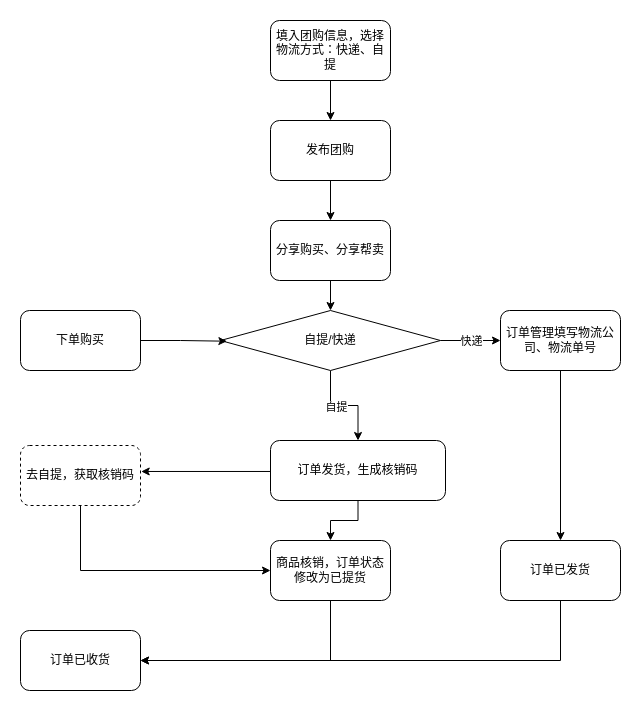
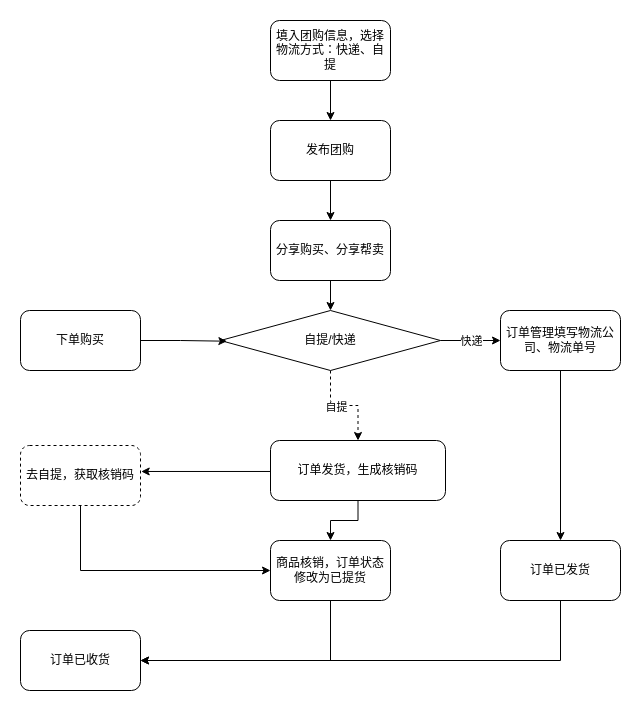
(358, 414) -> (358, 414)
